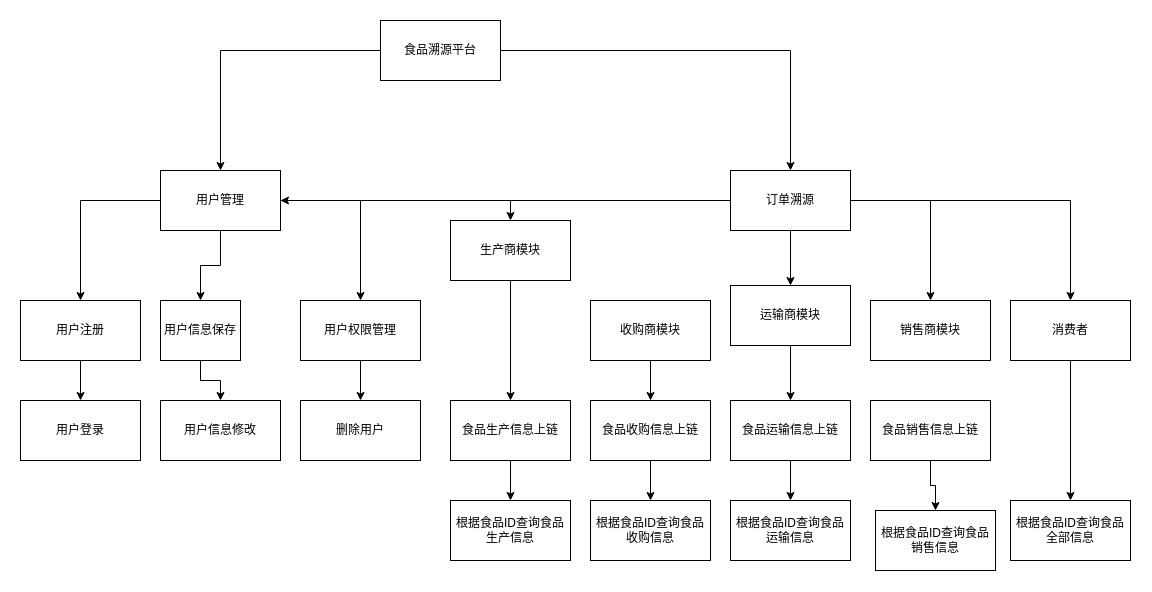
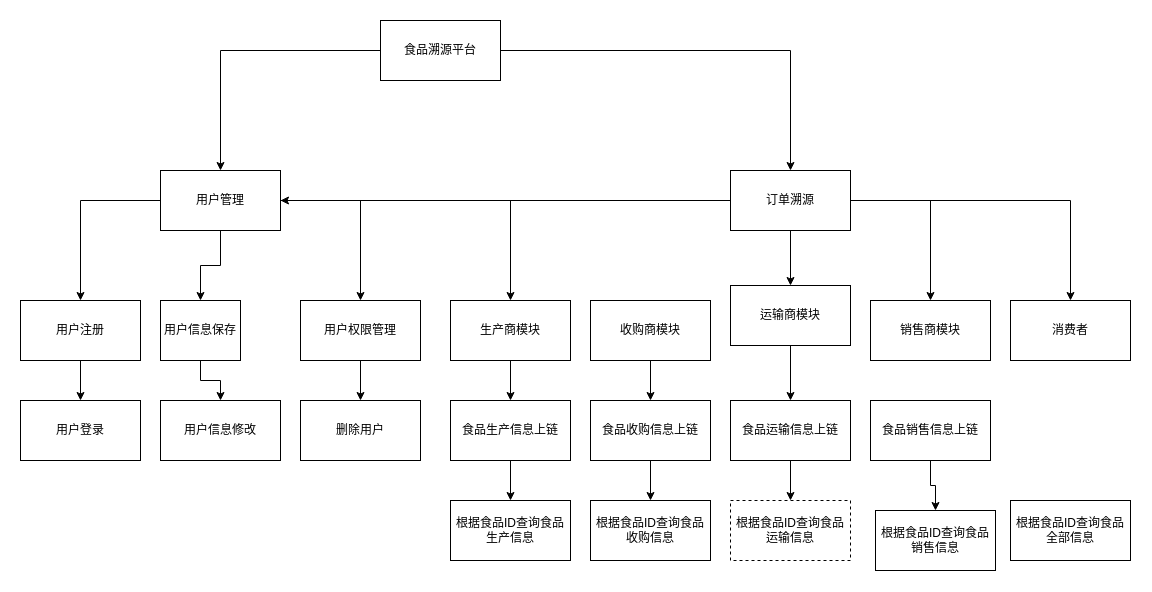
(511, 251) -> (511, 331)
(1071, 427) -> none
(791, 531) -> (791, 531)
